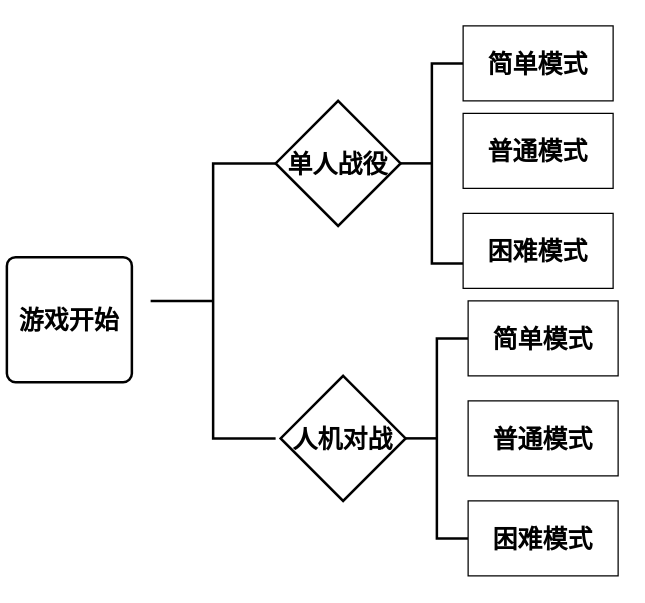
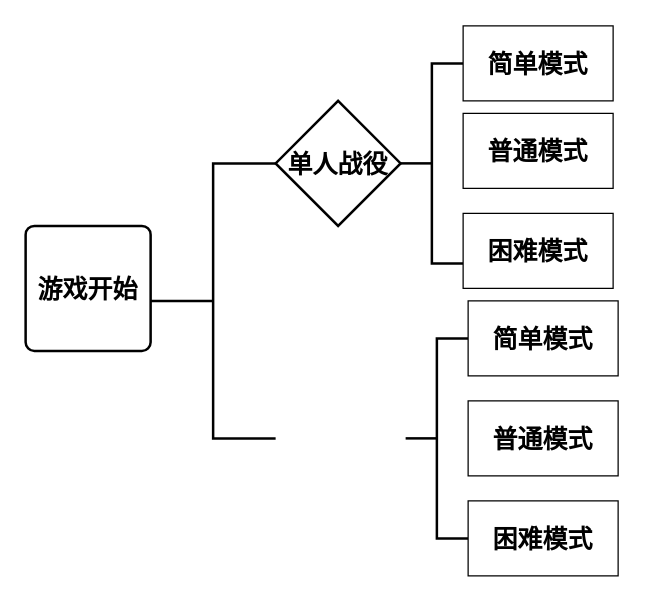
(69, 319) -> (88, 288)
(343, 438) -> none
